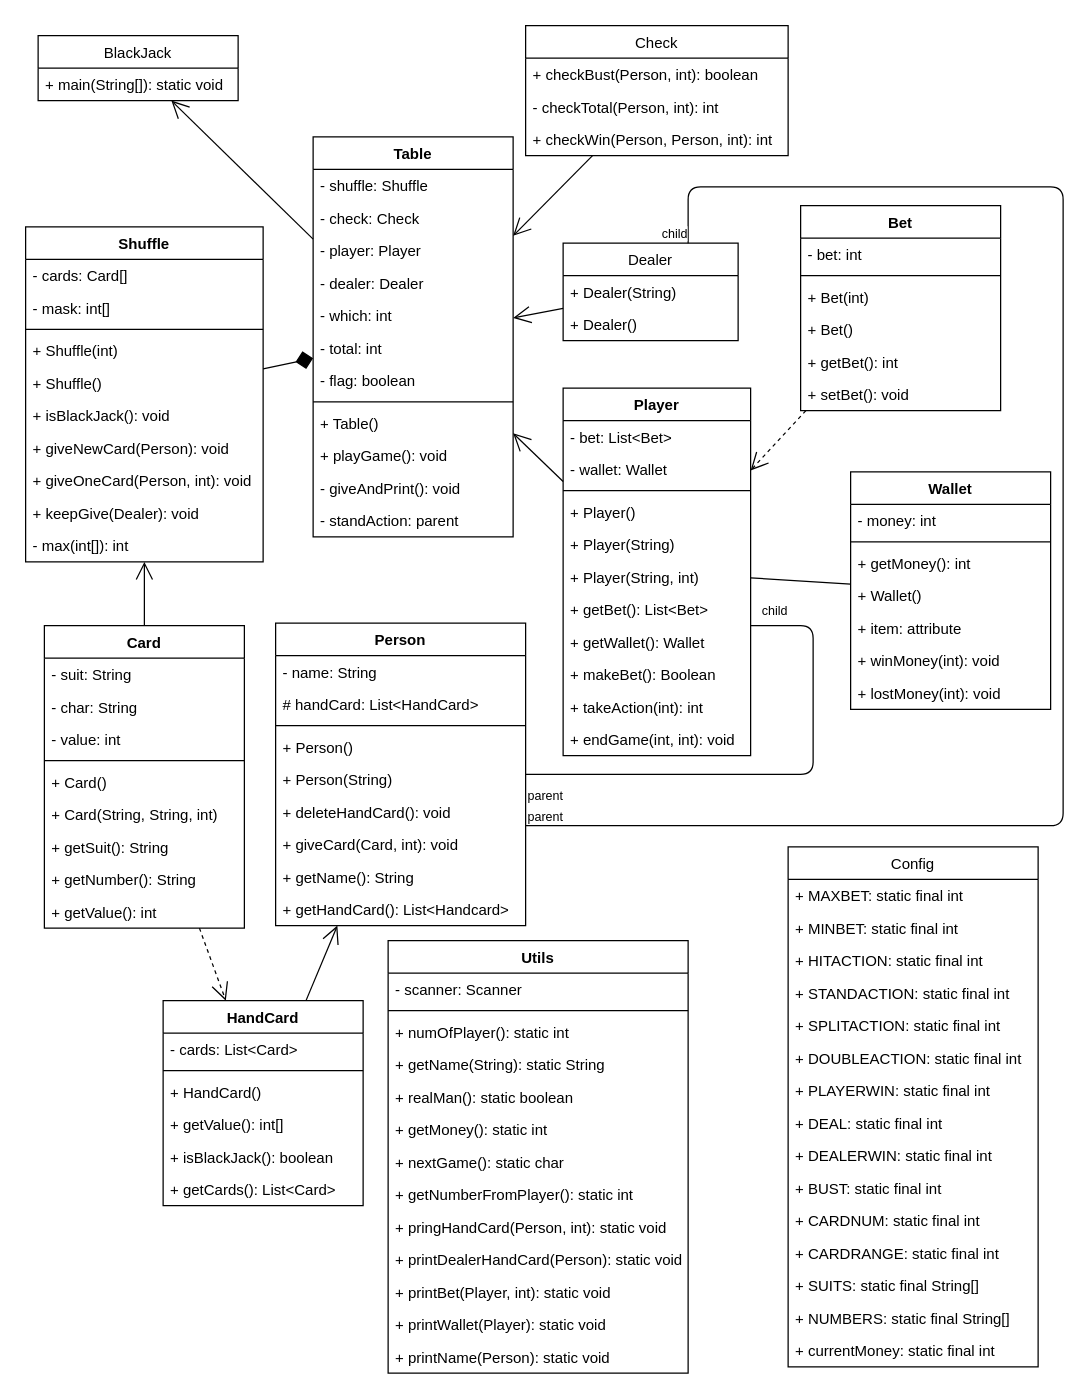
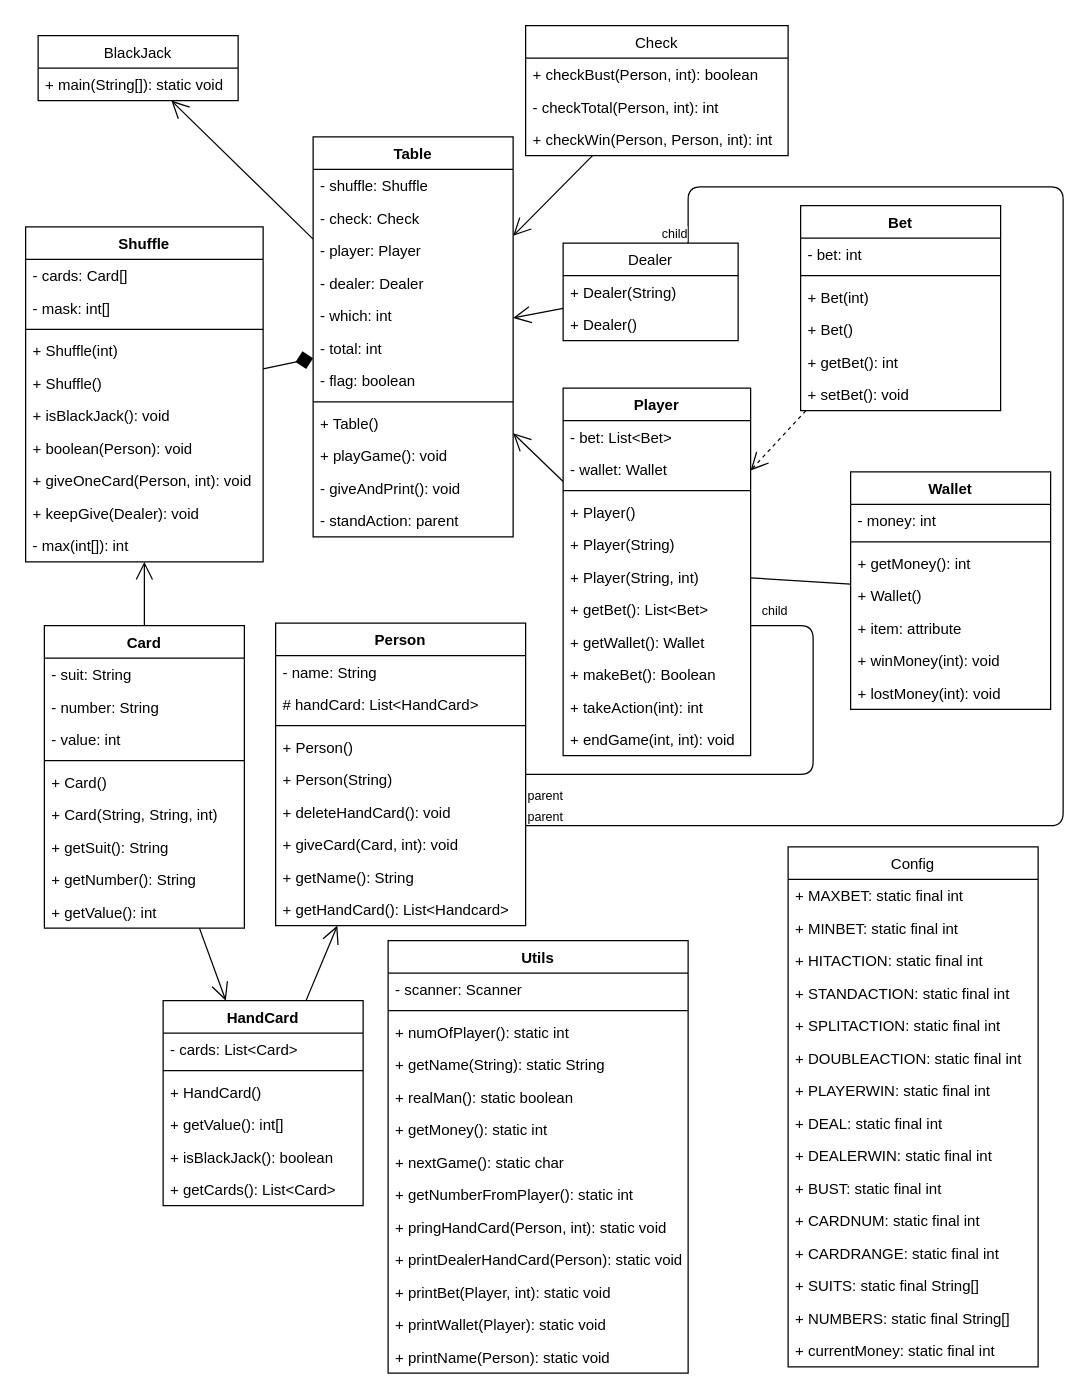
(136, 449) -> (119, 449)
(102, 708) -> (111, 708)
(212, 964) -> (212, 964)
